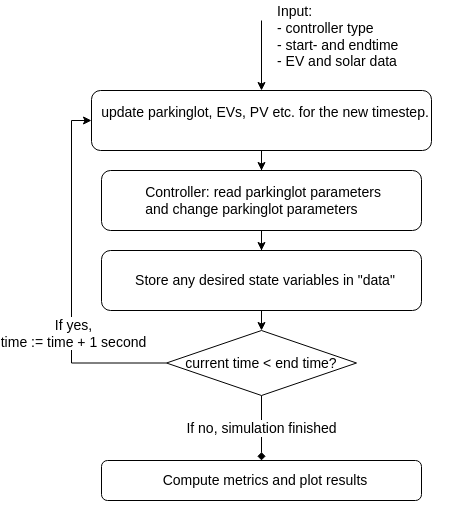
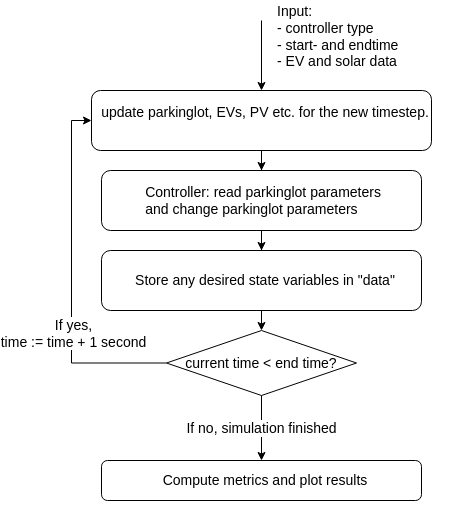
(262, 451) -> (262, 452)
